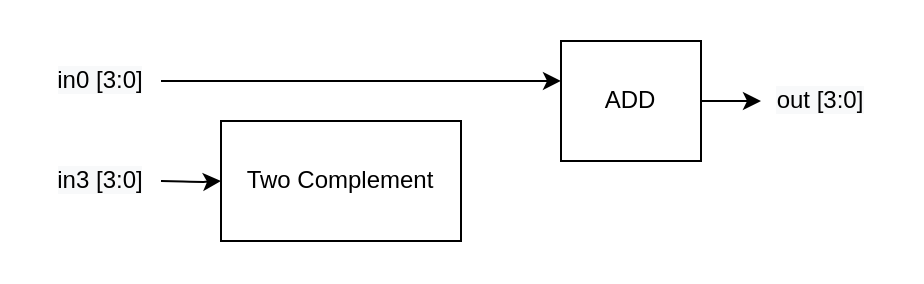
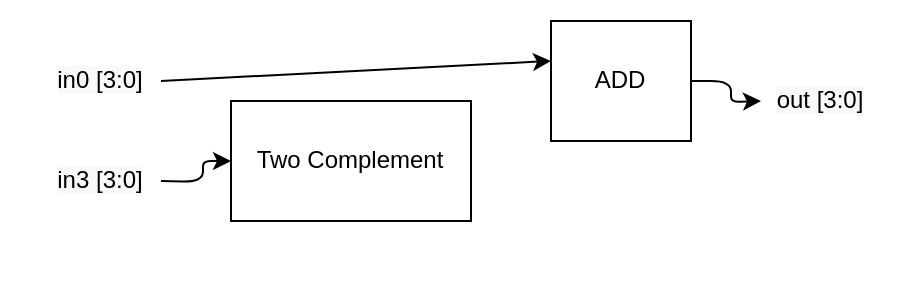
(631, 101) -> (621, 81)
(341, 181) -> (351, 161)
